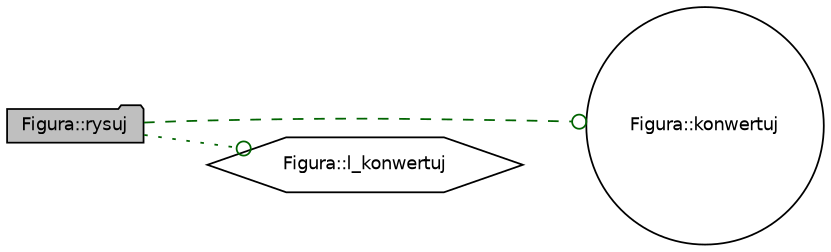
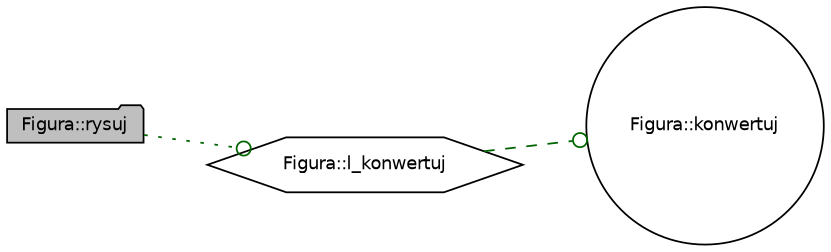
(358, 119) -> (528, 146)
